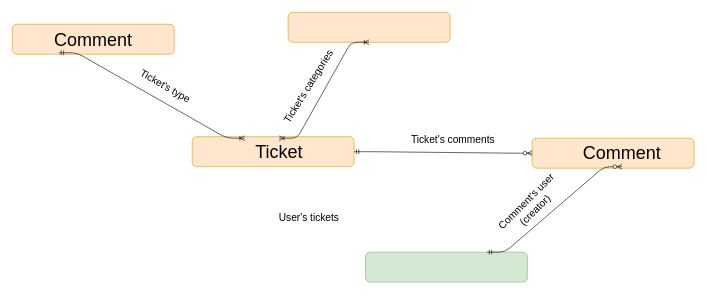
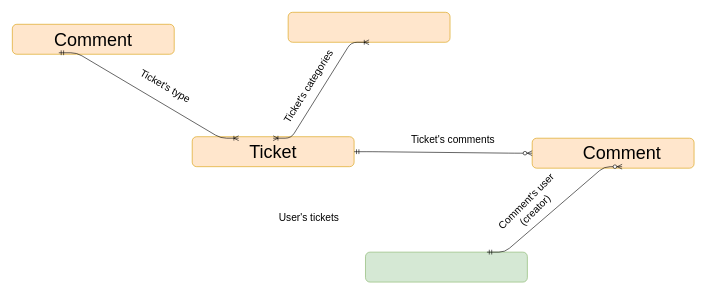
(279, 152) -> (273, 152)
